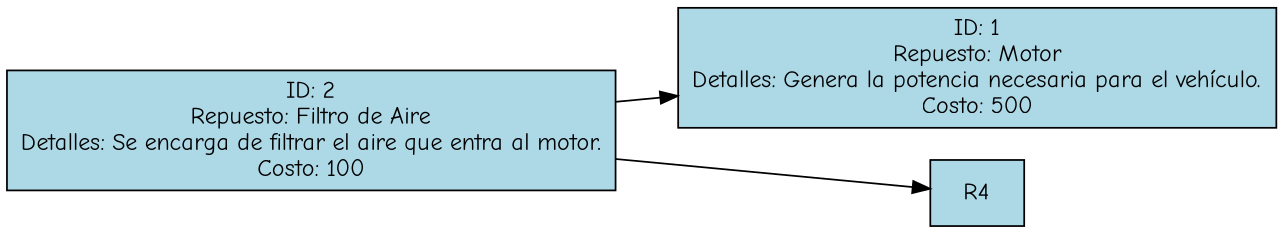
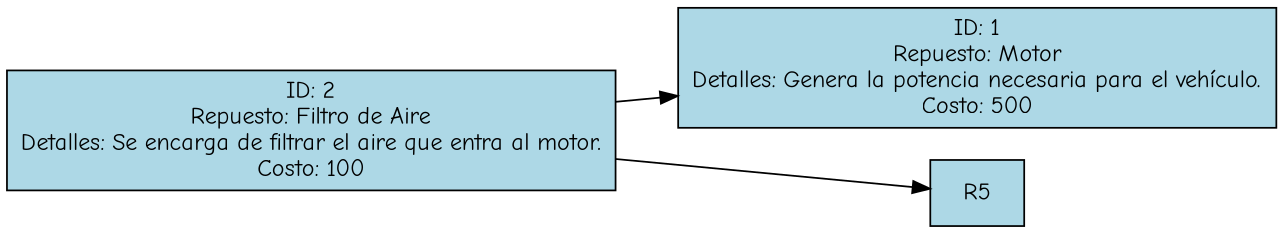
(977, 193) -> (977, 193)
